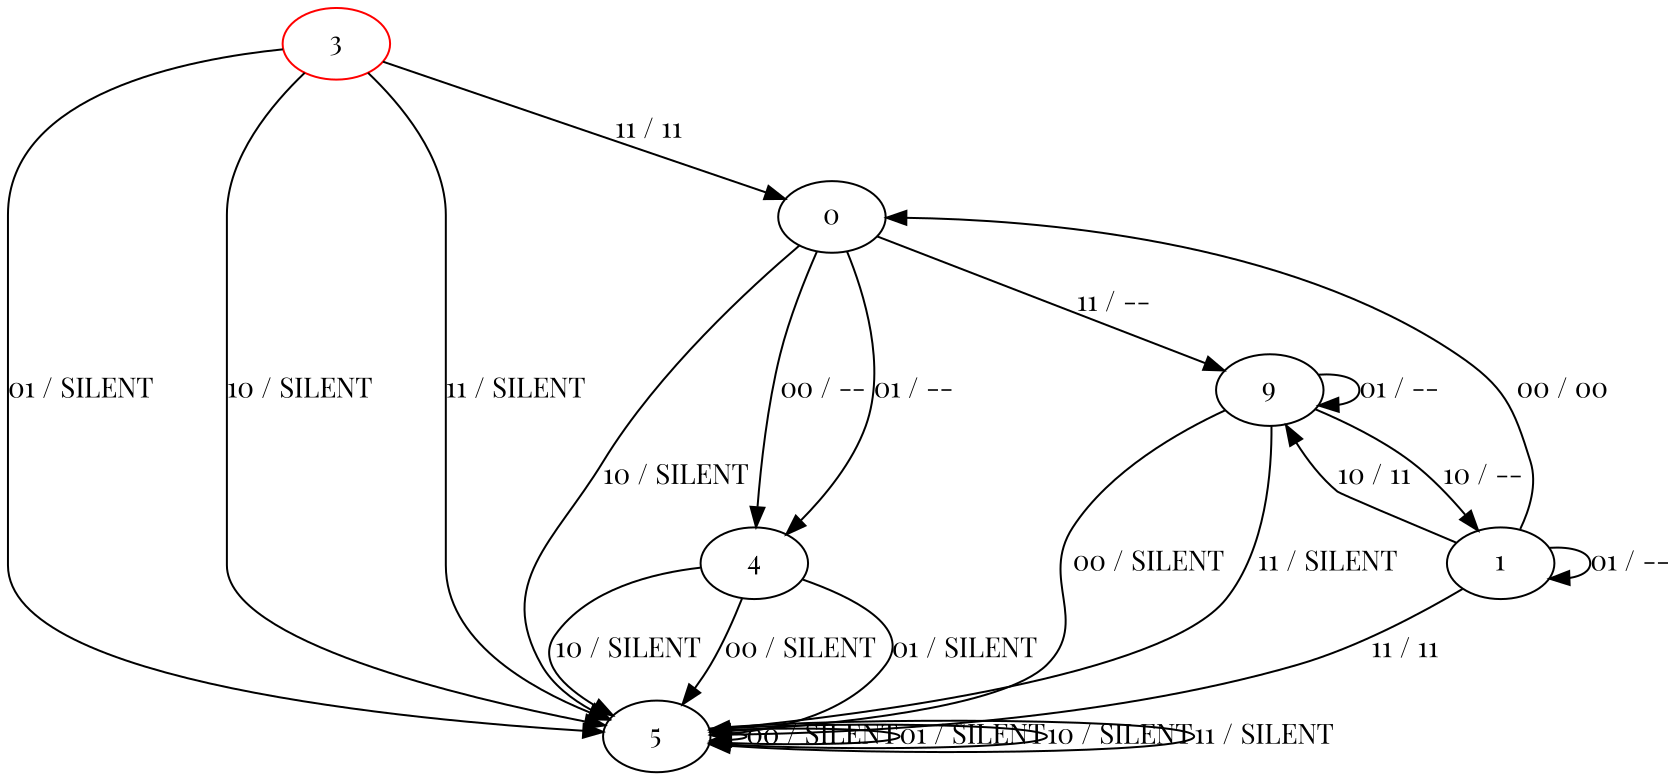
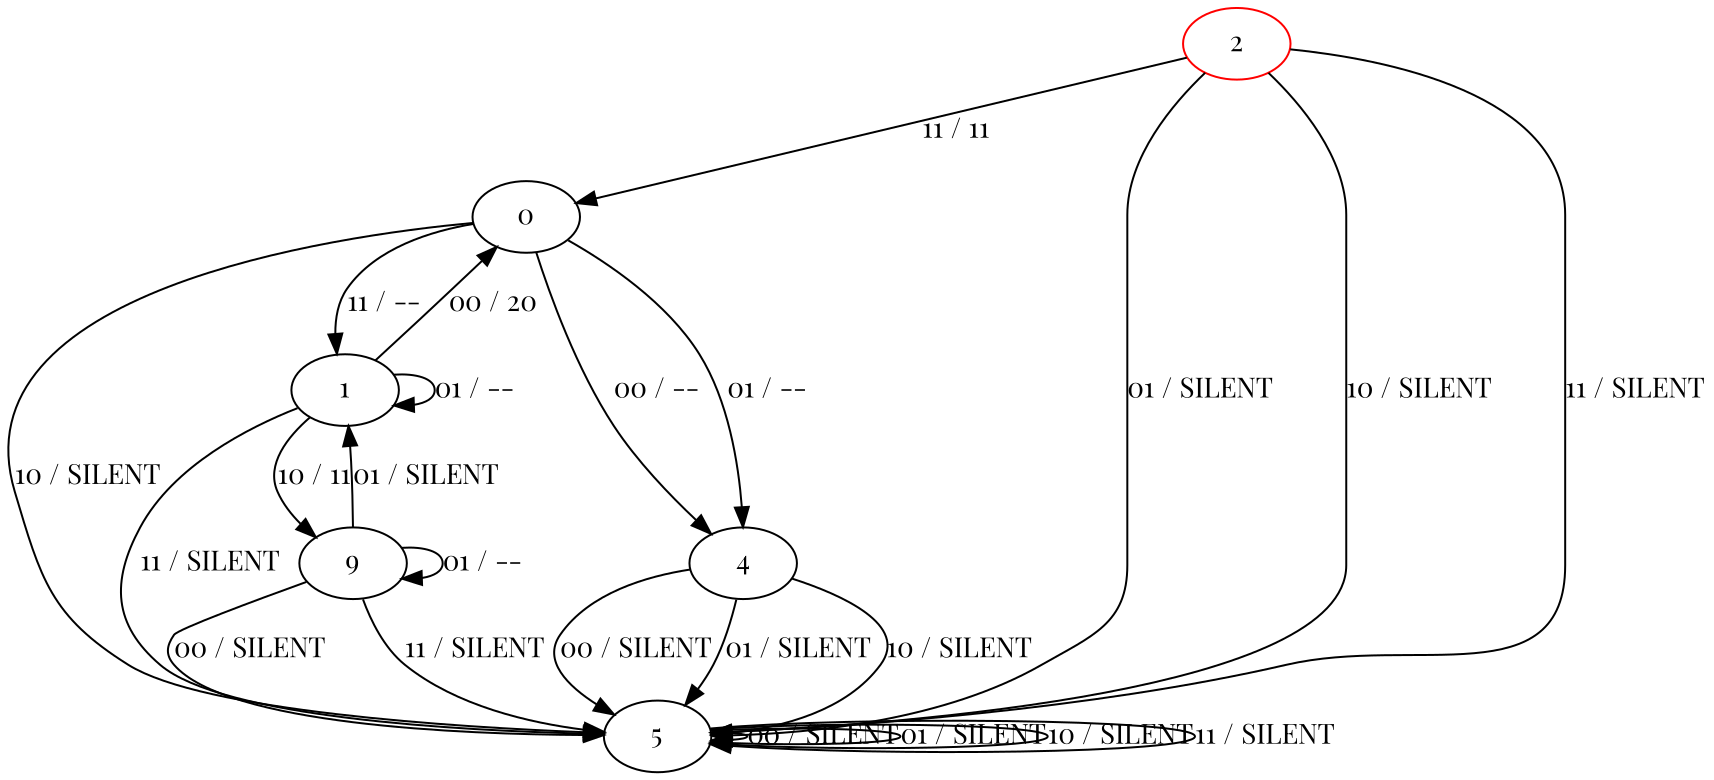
(336, 44) -> (1237, 44)
(1041, 300) -> (383, 256)
(1562, 390) -> (493, 304)
(1483, 477) -> (427, 477)
(1405, 650) -> (211, 563)
